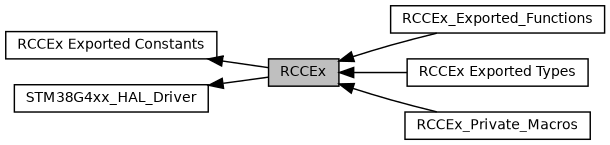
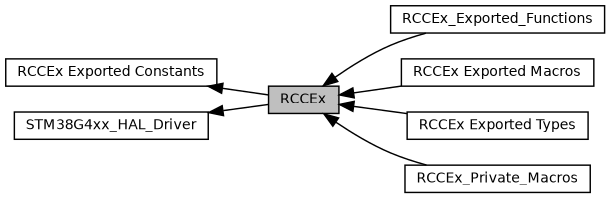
none -> (498, 73)
